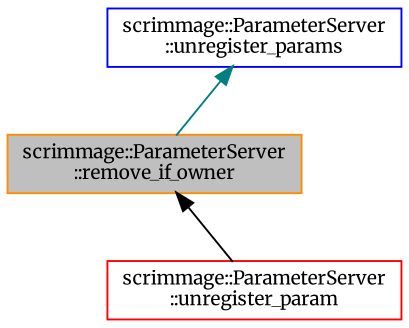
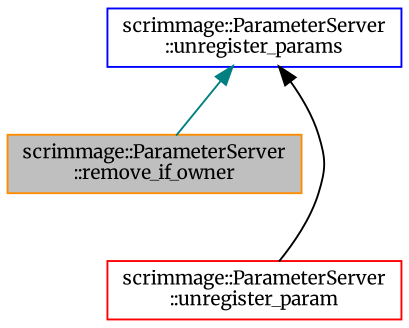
(211, 235) -> (323, 173)
